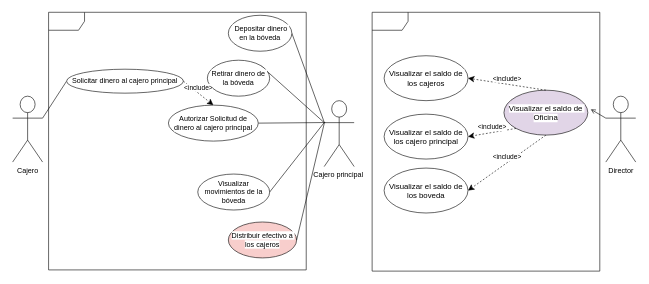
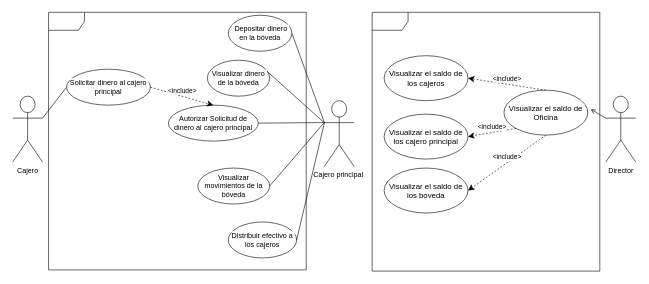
(239, 78) -> (239, 78)
(125, 81) -> (108, 87)
(546, 113) -> (546, 113)
(234, 192) -> (234, 186)
(263, 240) -> (263, 240)
